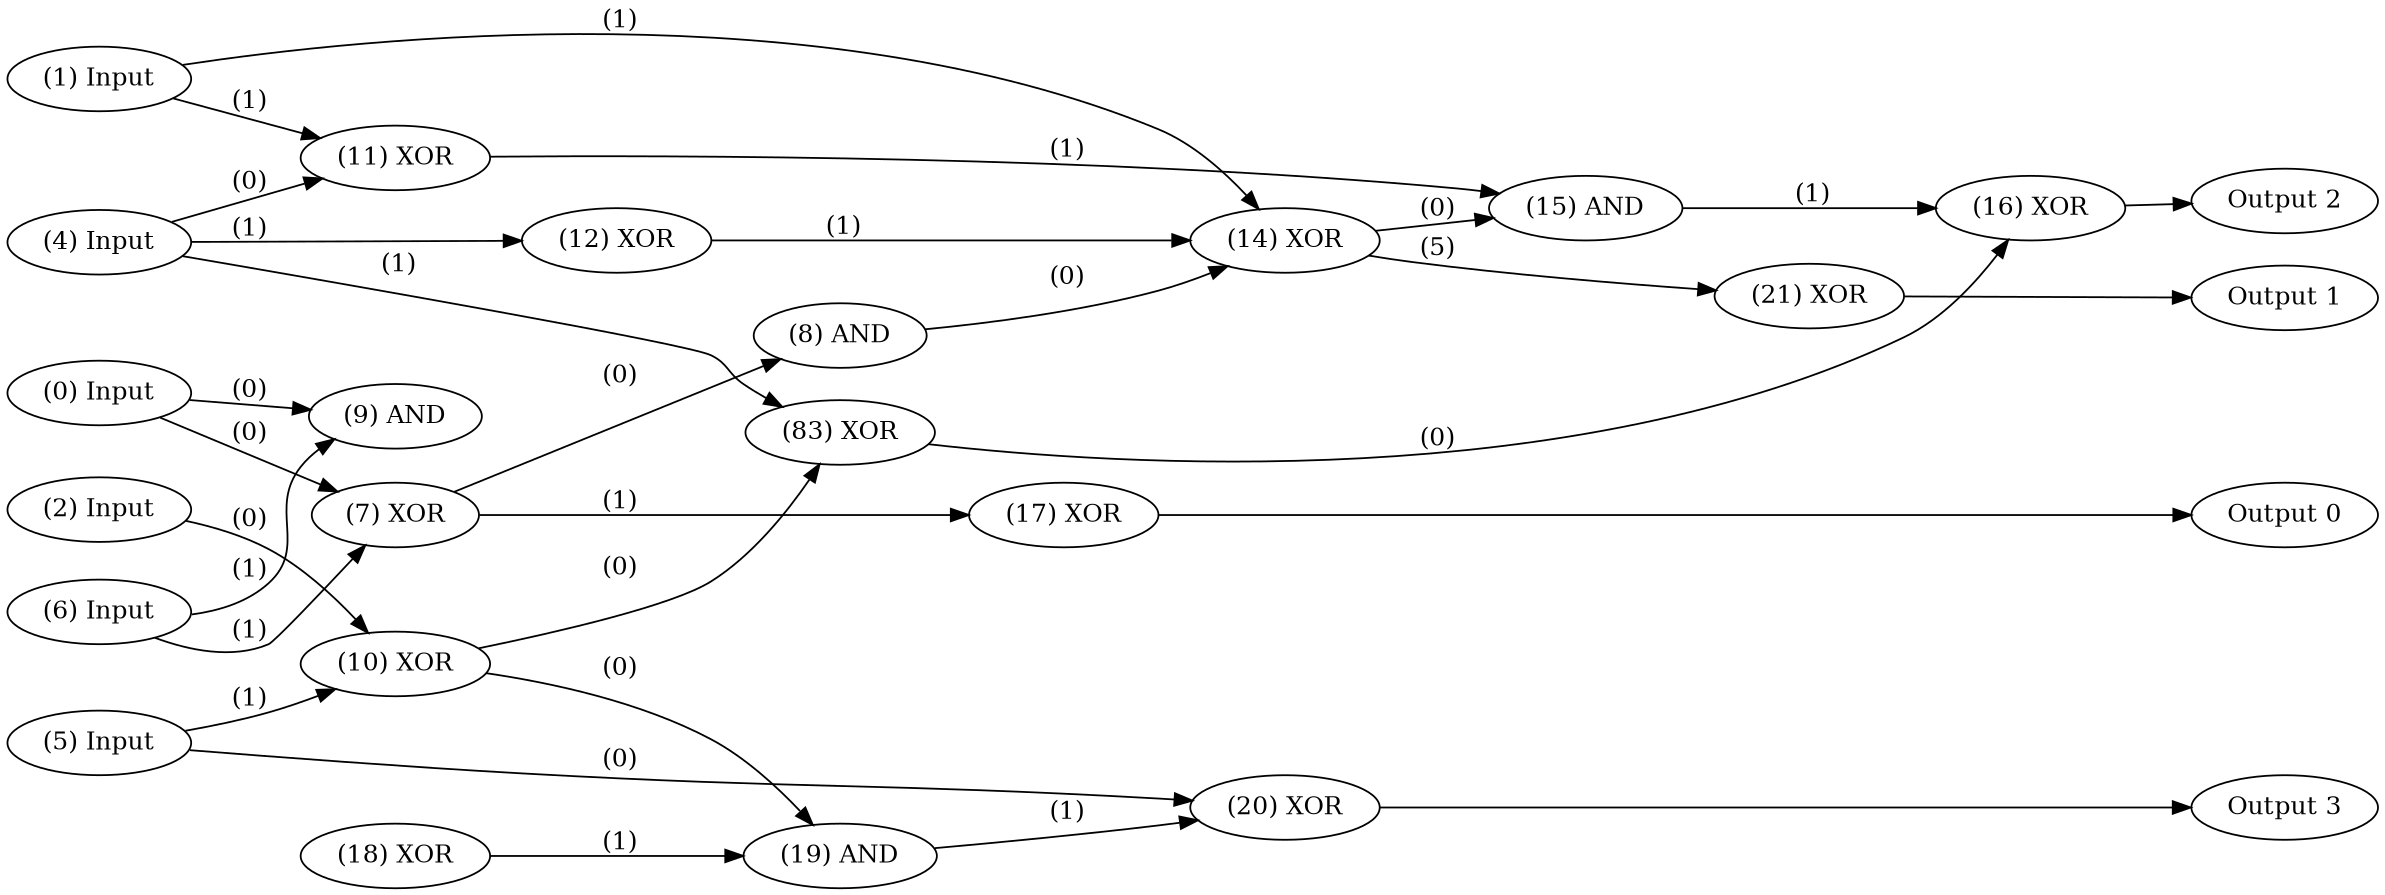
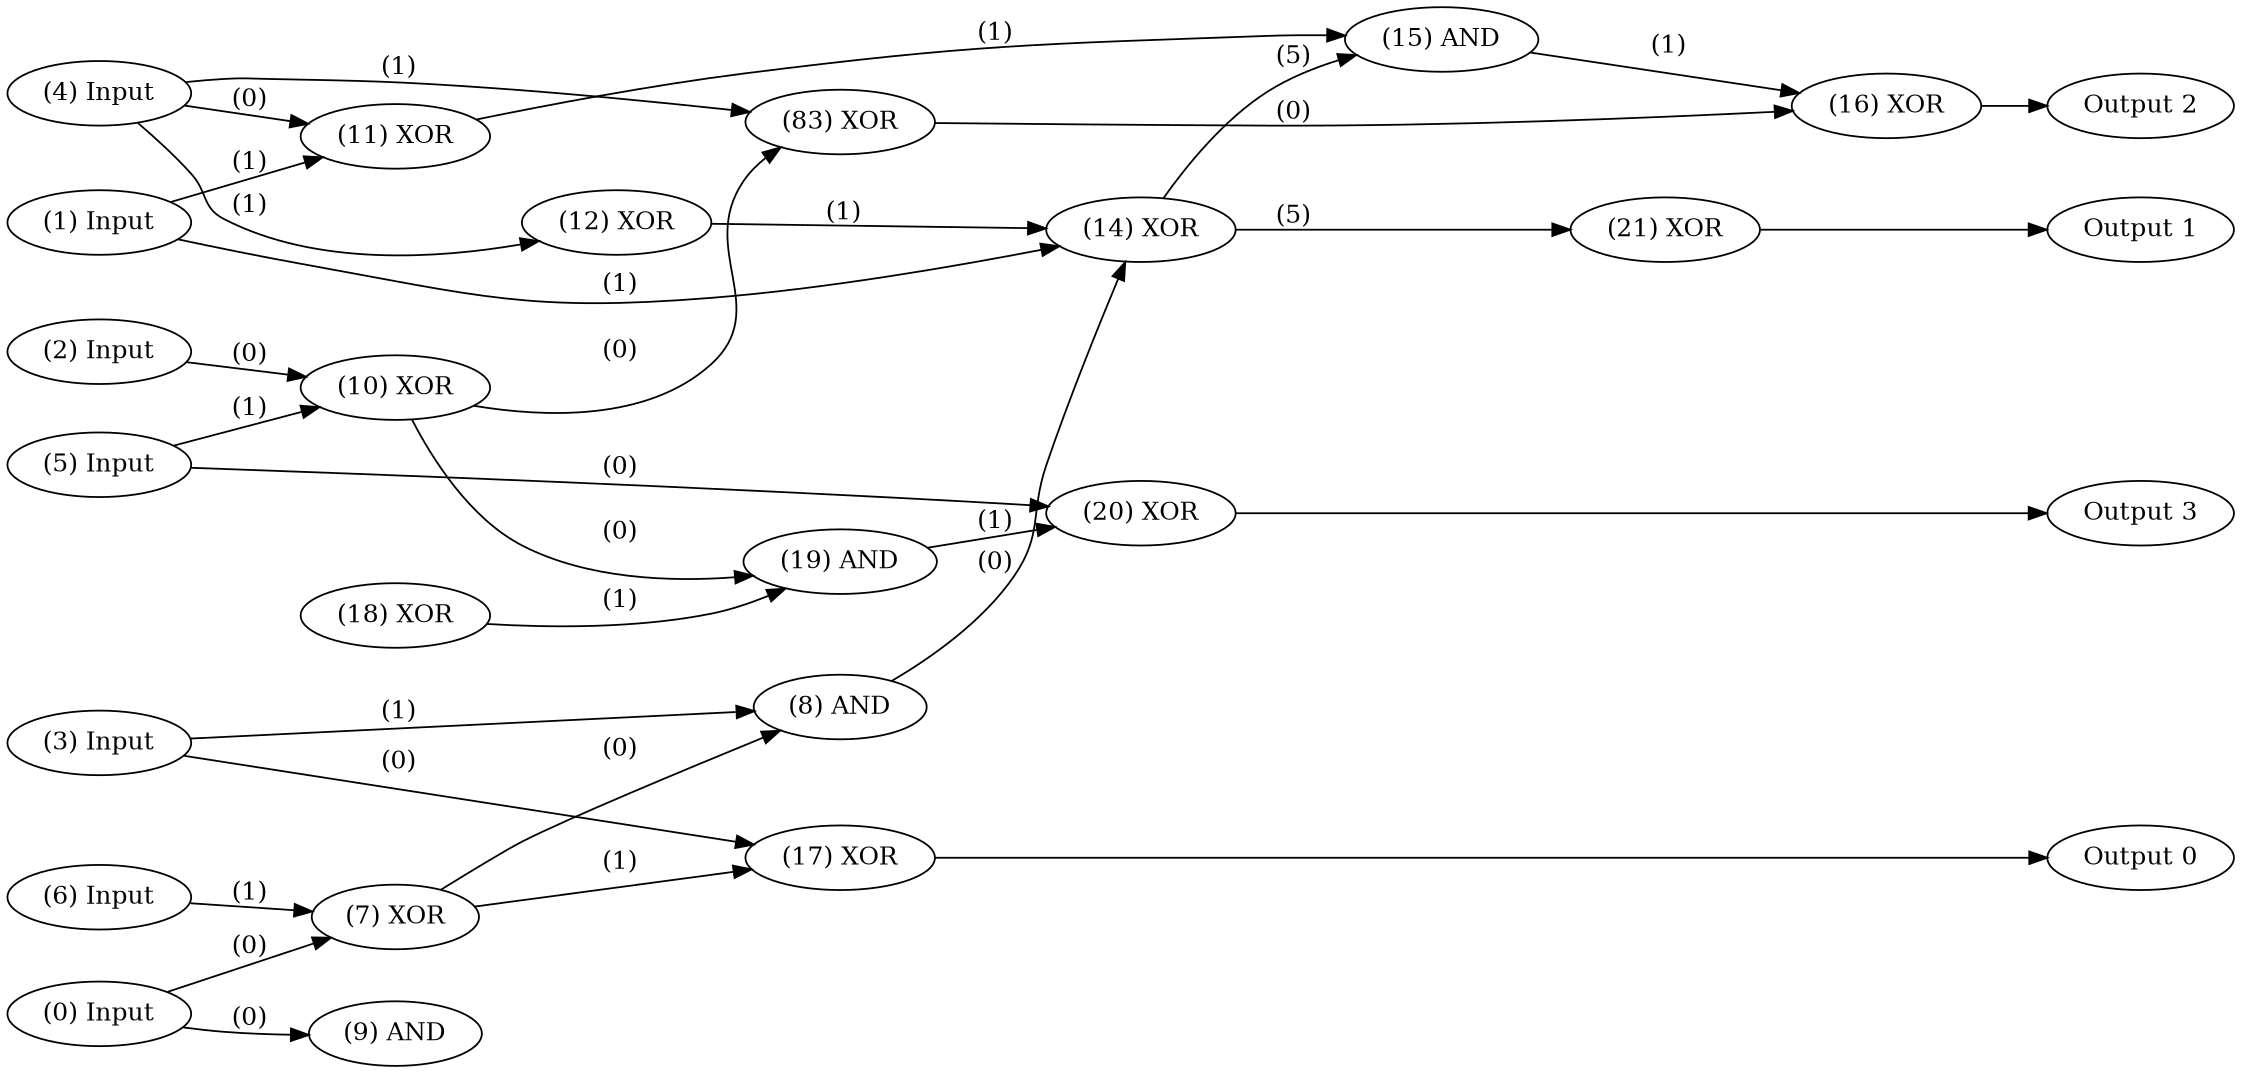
(1434, 209) -> (1290, 57)
(287, 544) -> none
none -> (99, 743)
